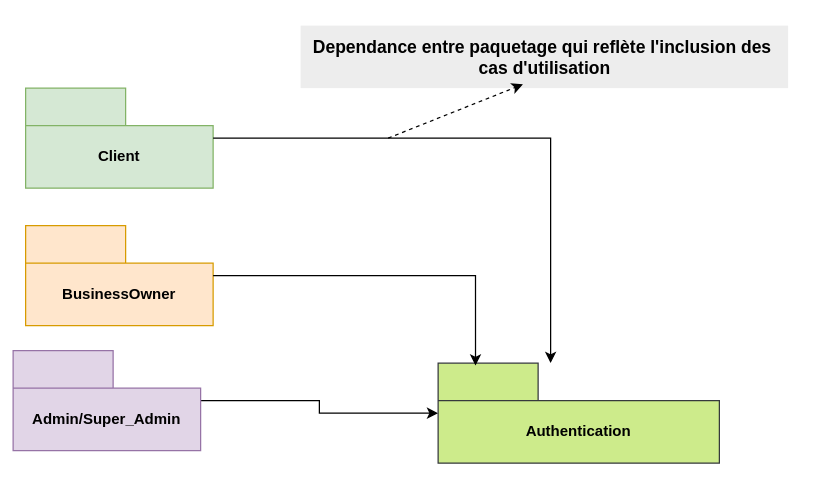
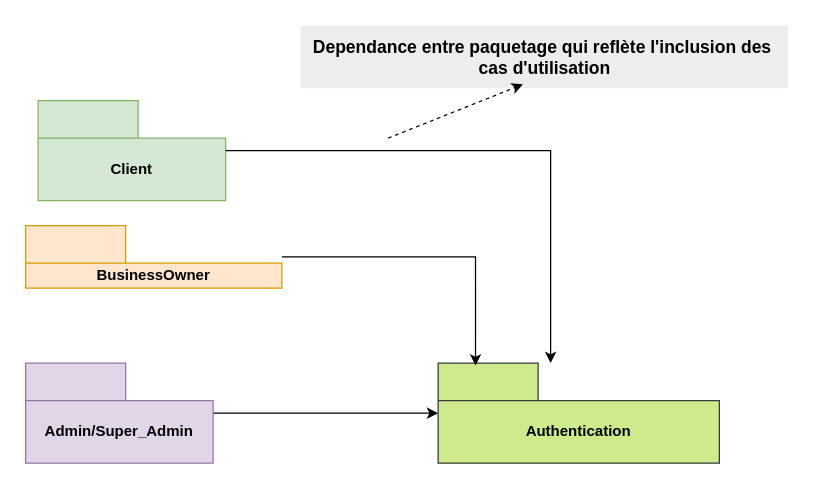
(119, 138) -> (132, 151)
(119, 276) -> (154, 257)
(107, 401) -> (119, 413)
